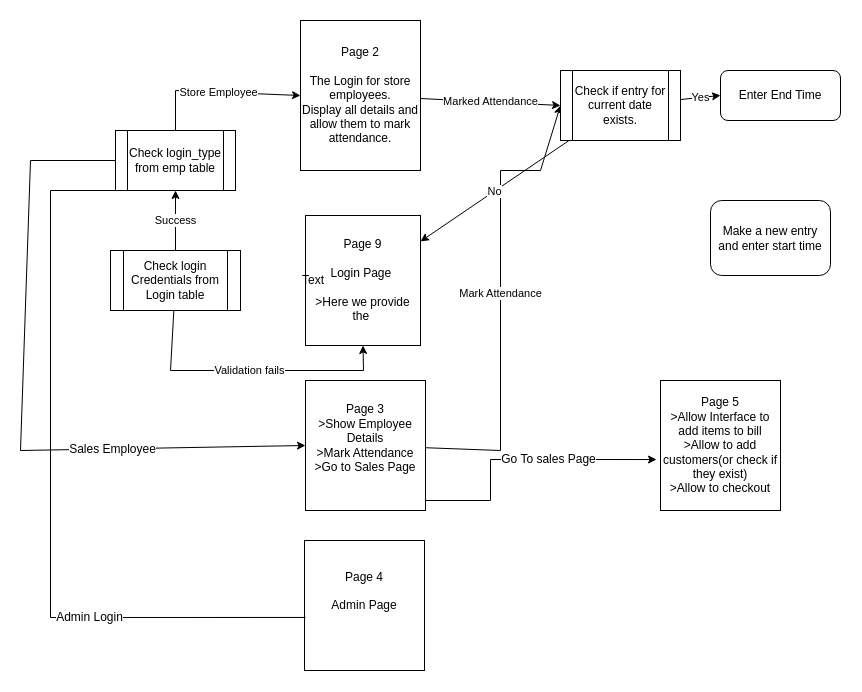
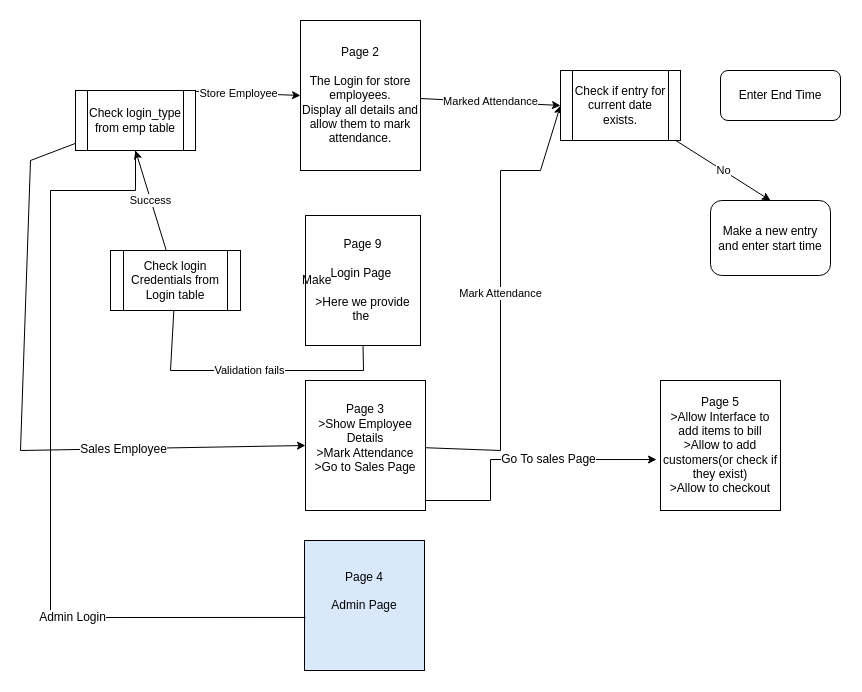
(697, 98) -> none
(176, 161) -> (136, 121)
(498, 189) -> (720, 169)
(316, 281) -> (316, 281)
(363, 354) -> (363, 351)
(365, 606) -> (365, 606)
